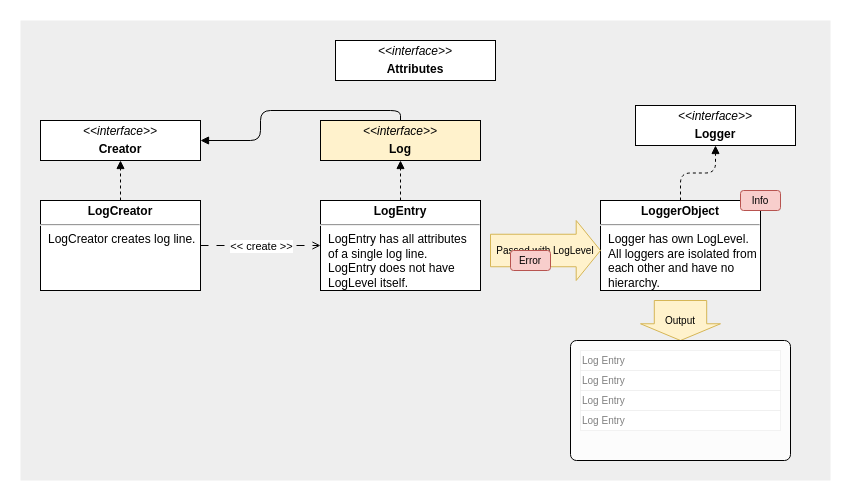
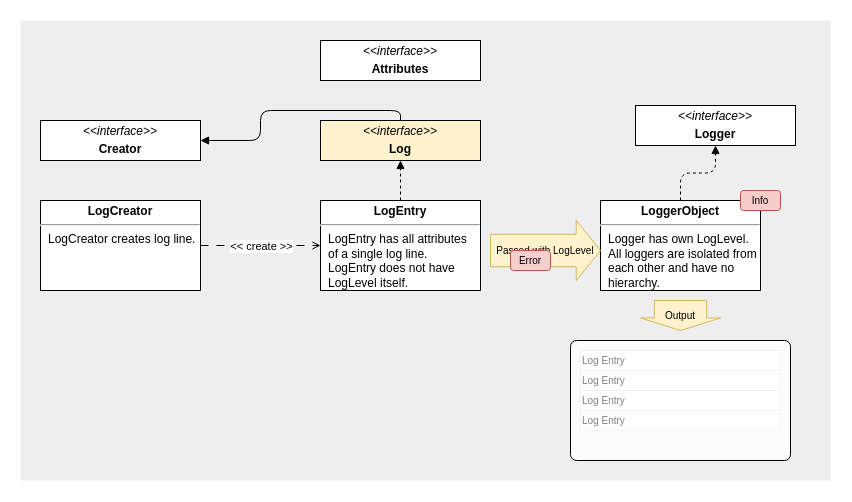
(416, 61) -> (401, 61)
(121, 185) -> none
(681, 321) -> (681, 316)
